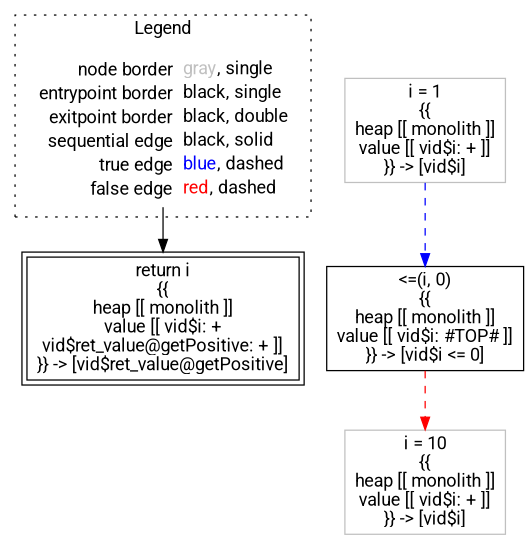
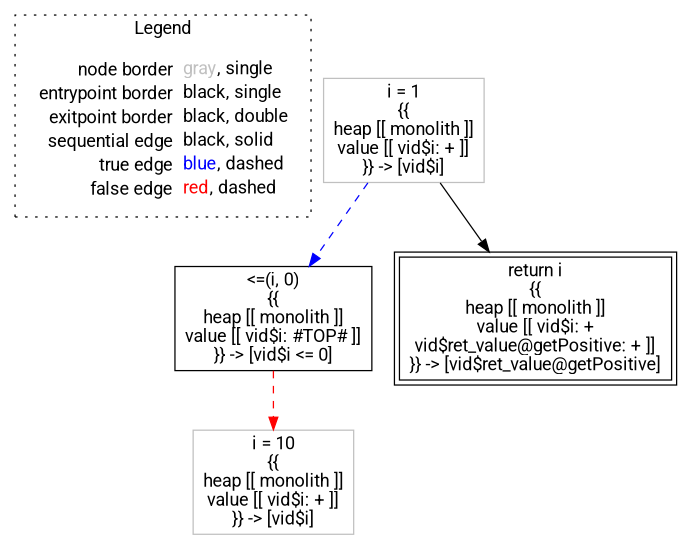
(163, 225) -> (461, 212)
